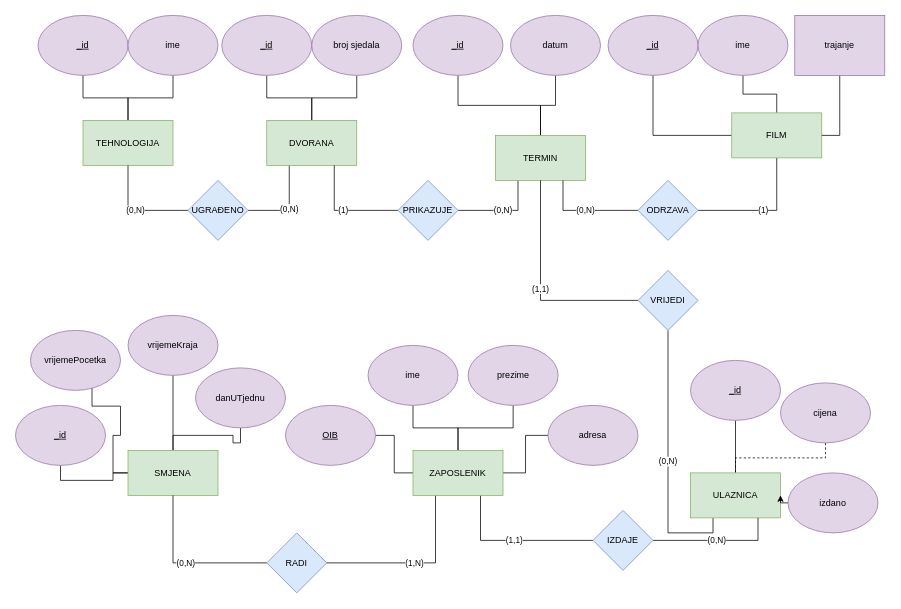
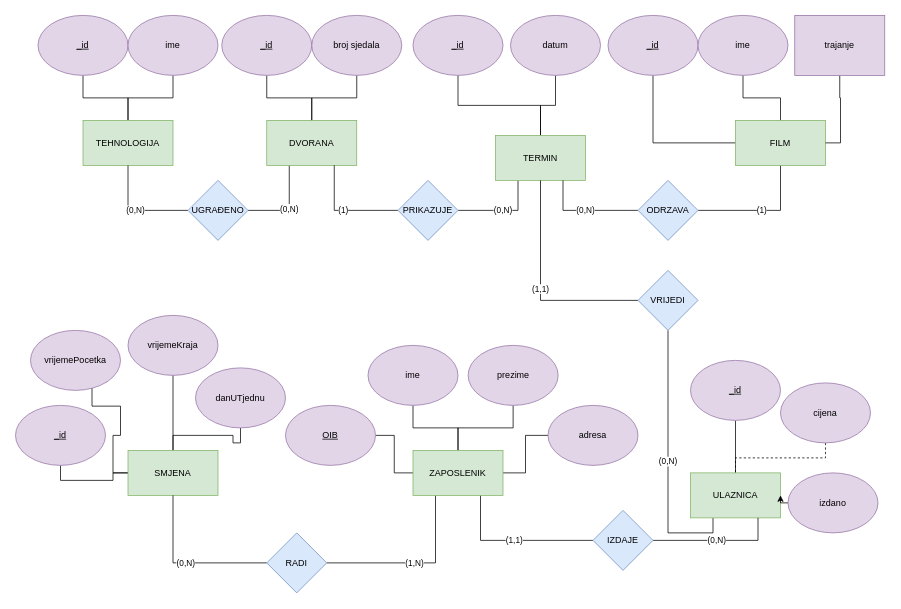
(777, 135) -> (780, 143)
